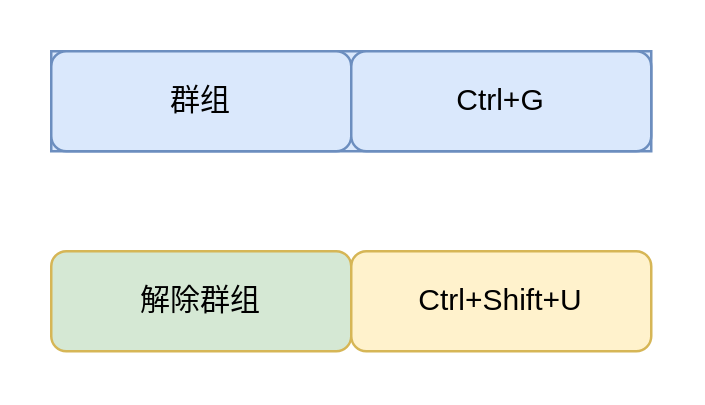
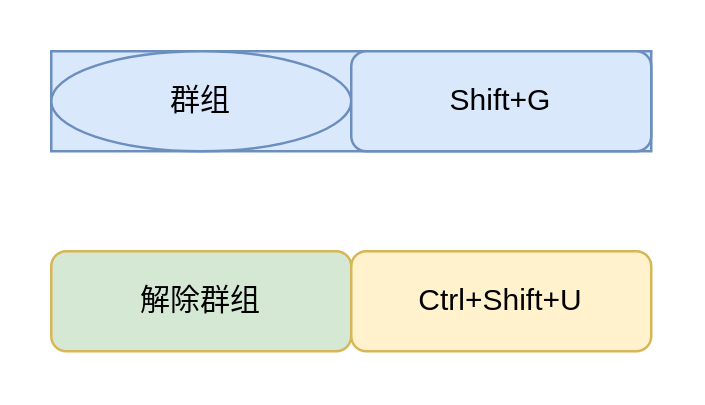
(201, 101) -> (201, 101)
(501, 101) -> (501, 101)
